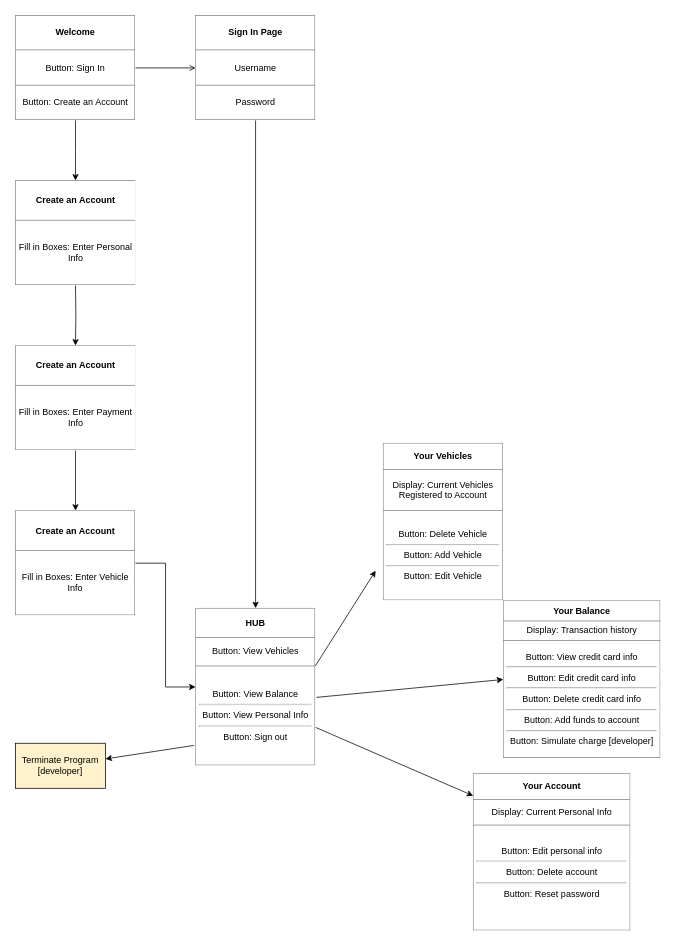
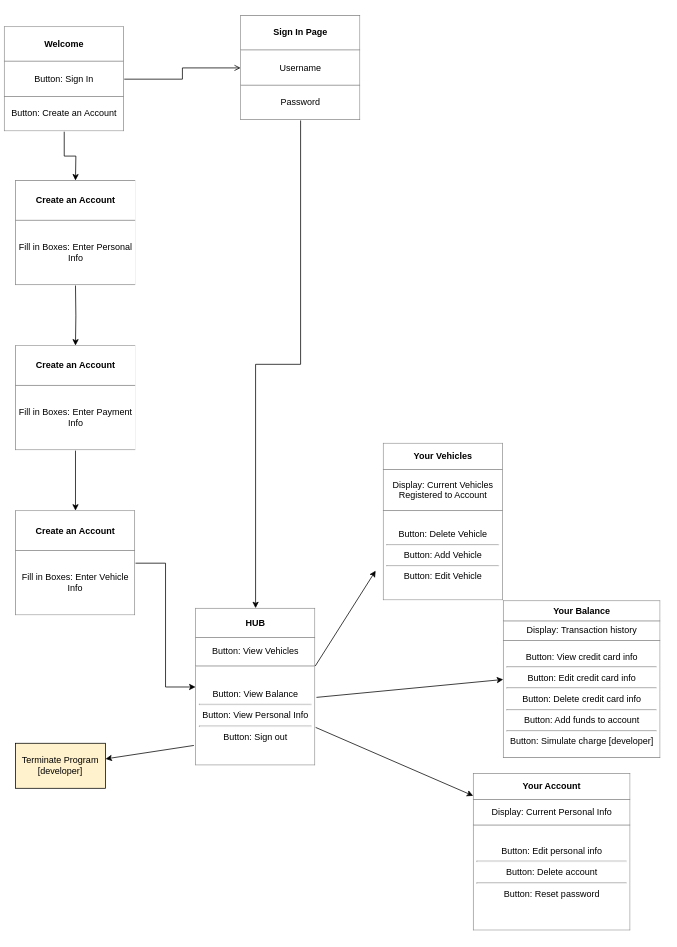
(75, 68) -> (64, 79)
(255, 68) -> (300, 68)
